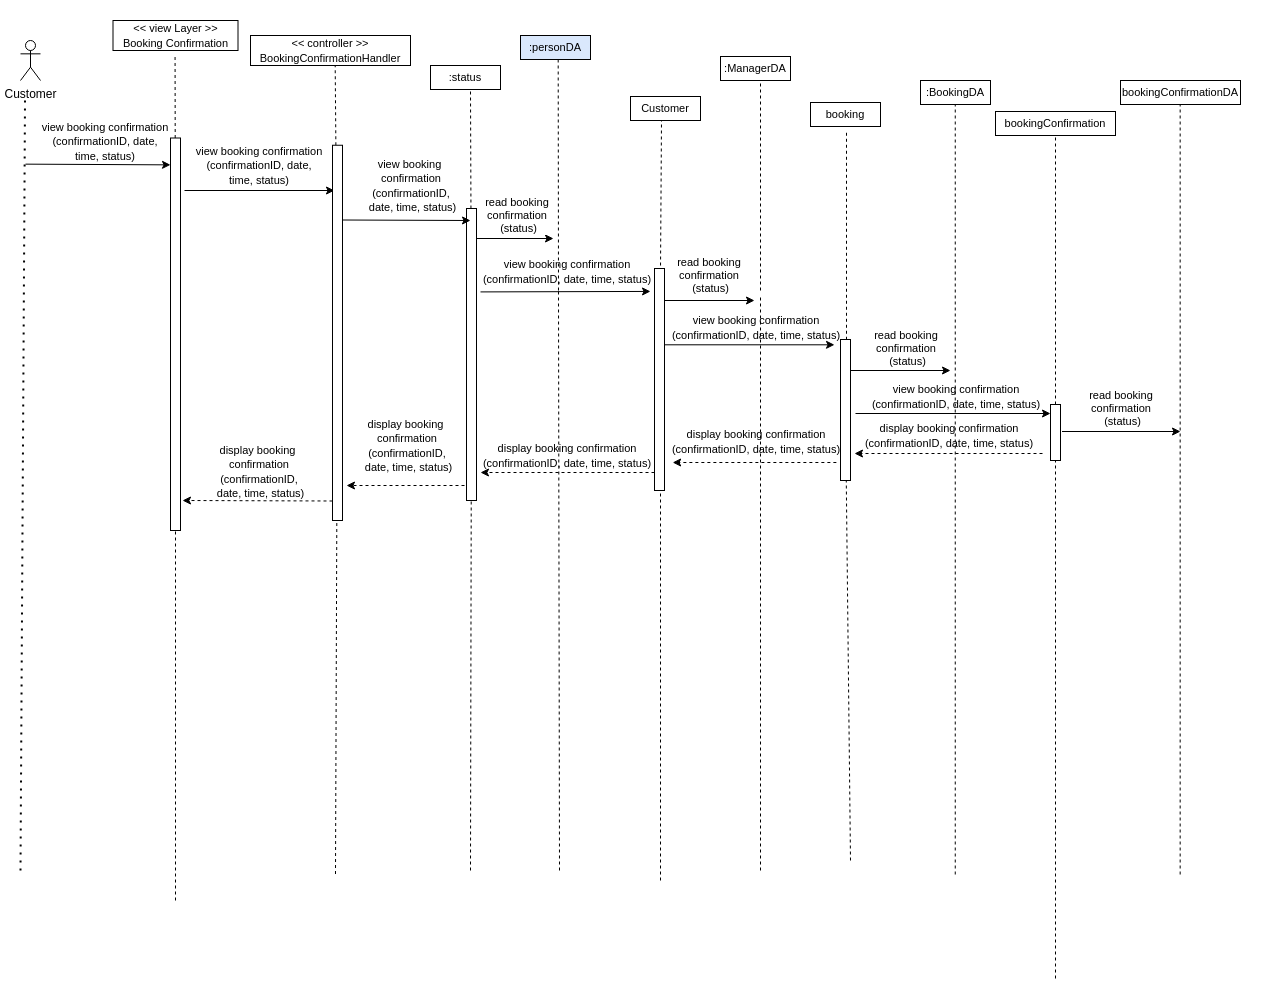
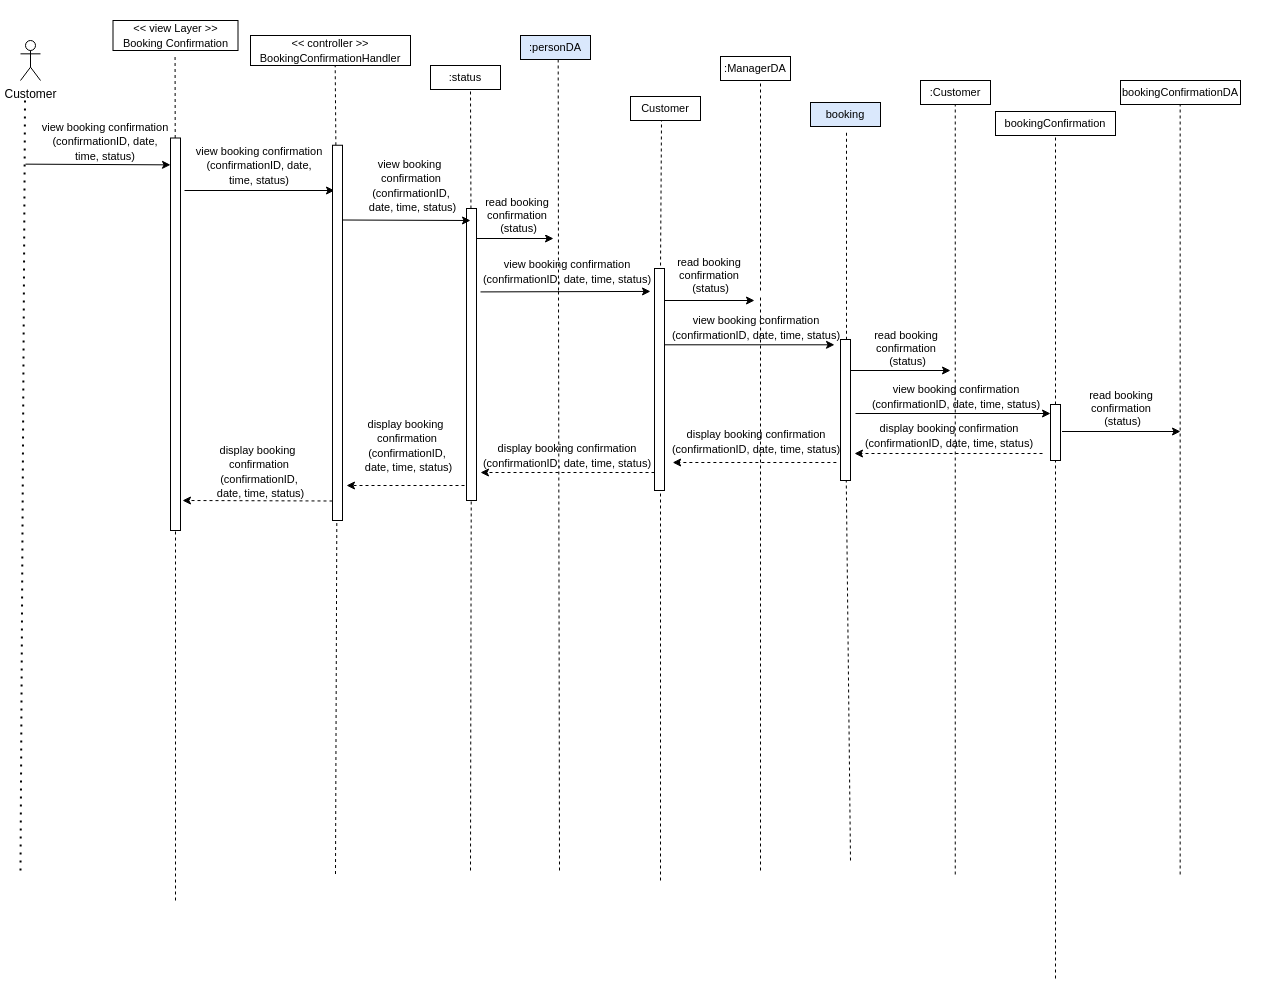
(956, 93) -> (956, 93)
(846, 115) -> (846, 115)
